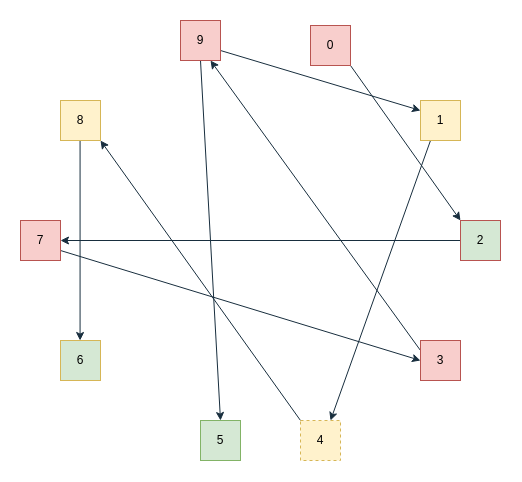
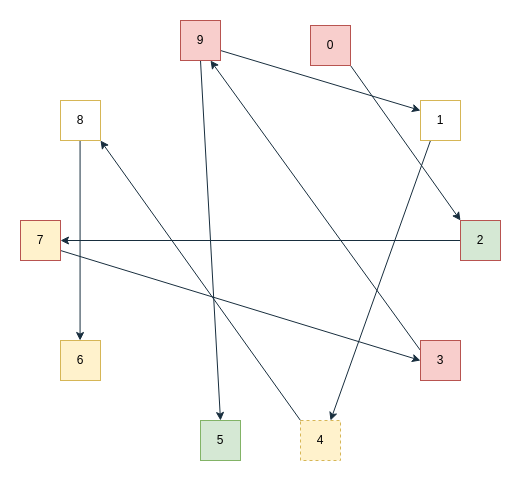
(81, 121) -> (81, 121)
(441, 121) -> (441, 121)
(41, 241) -> (41, 241)
(81, 361) -> (81, 361)
